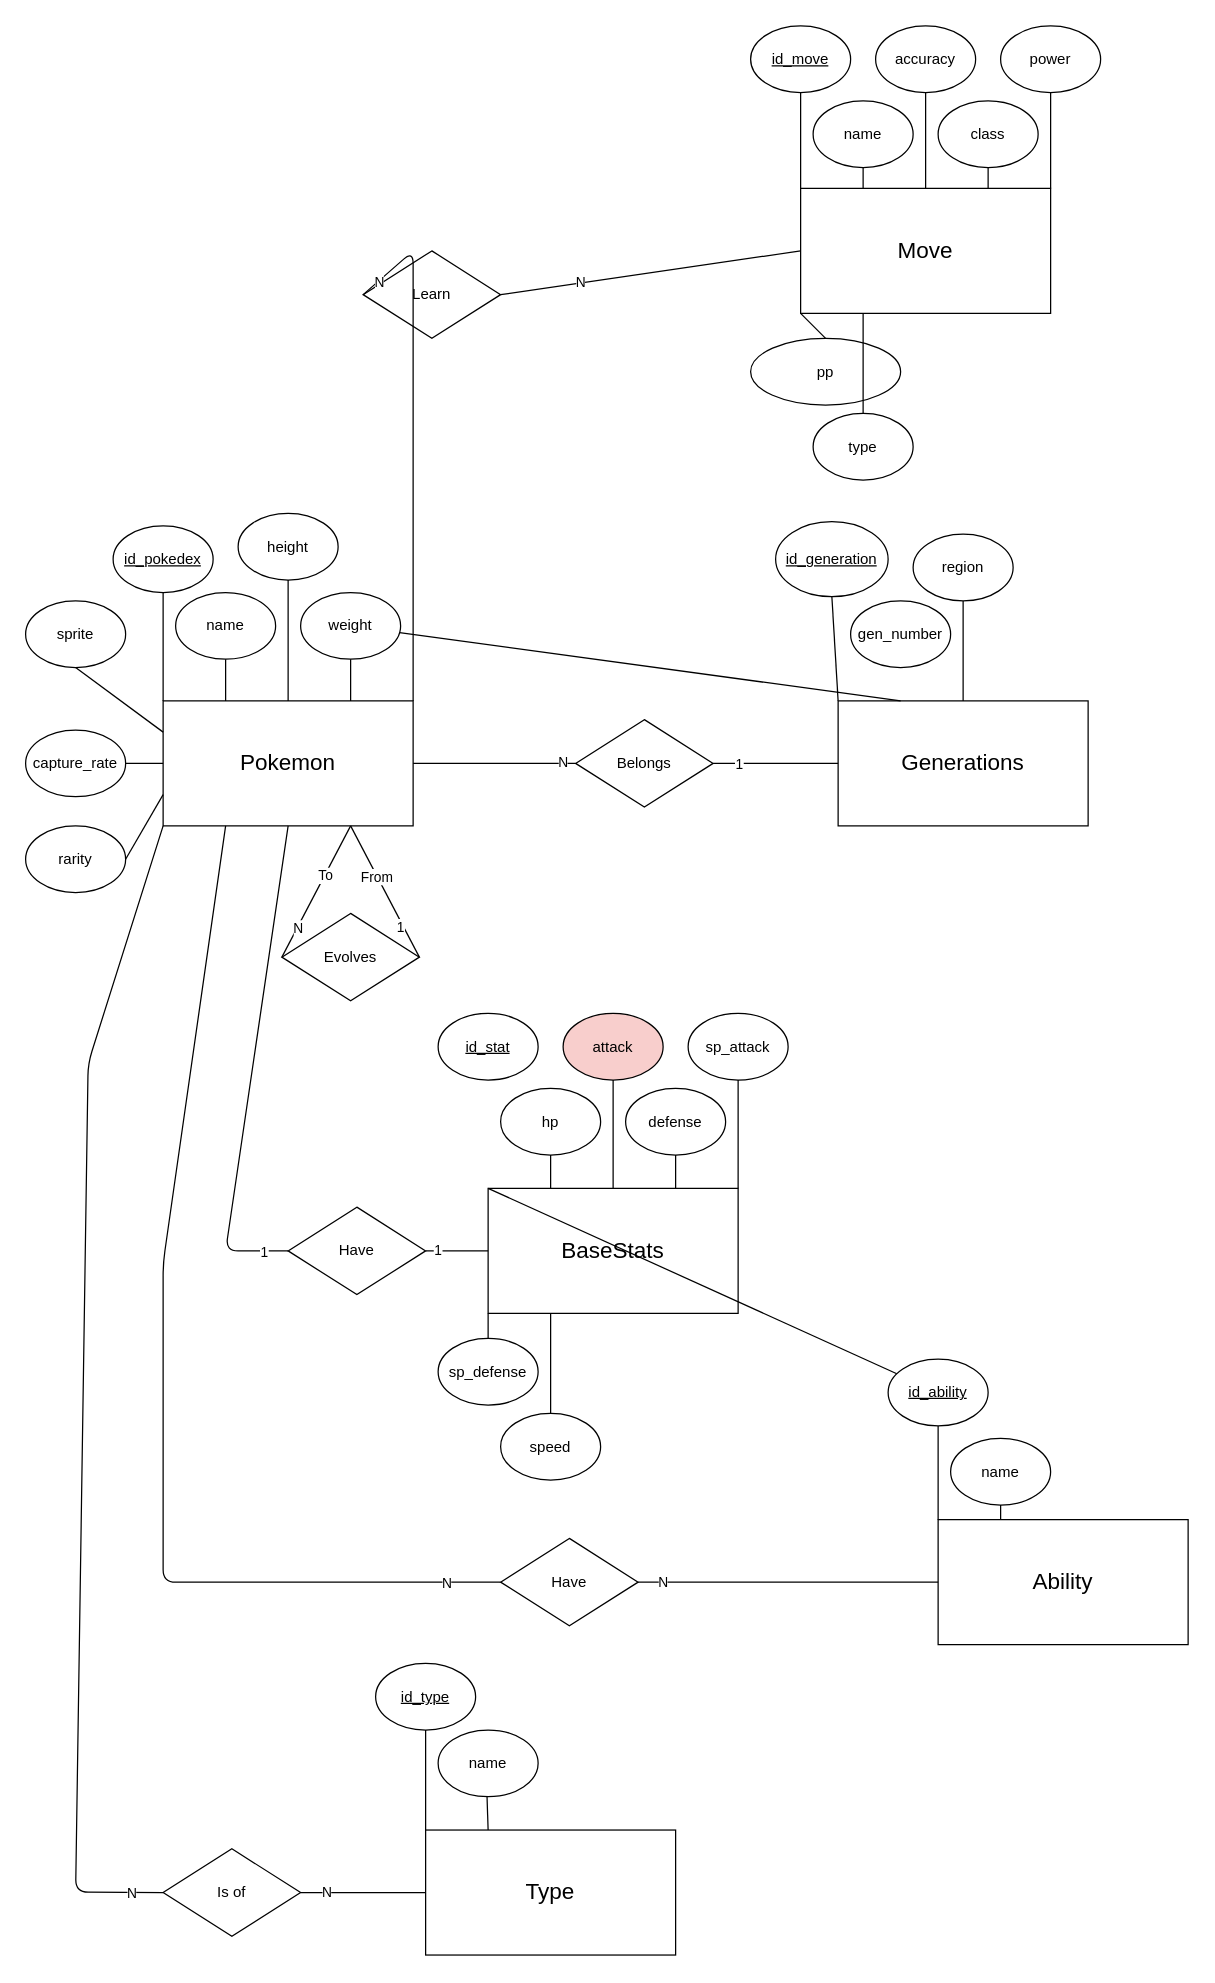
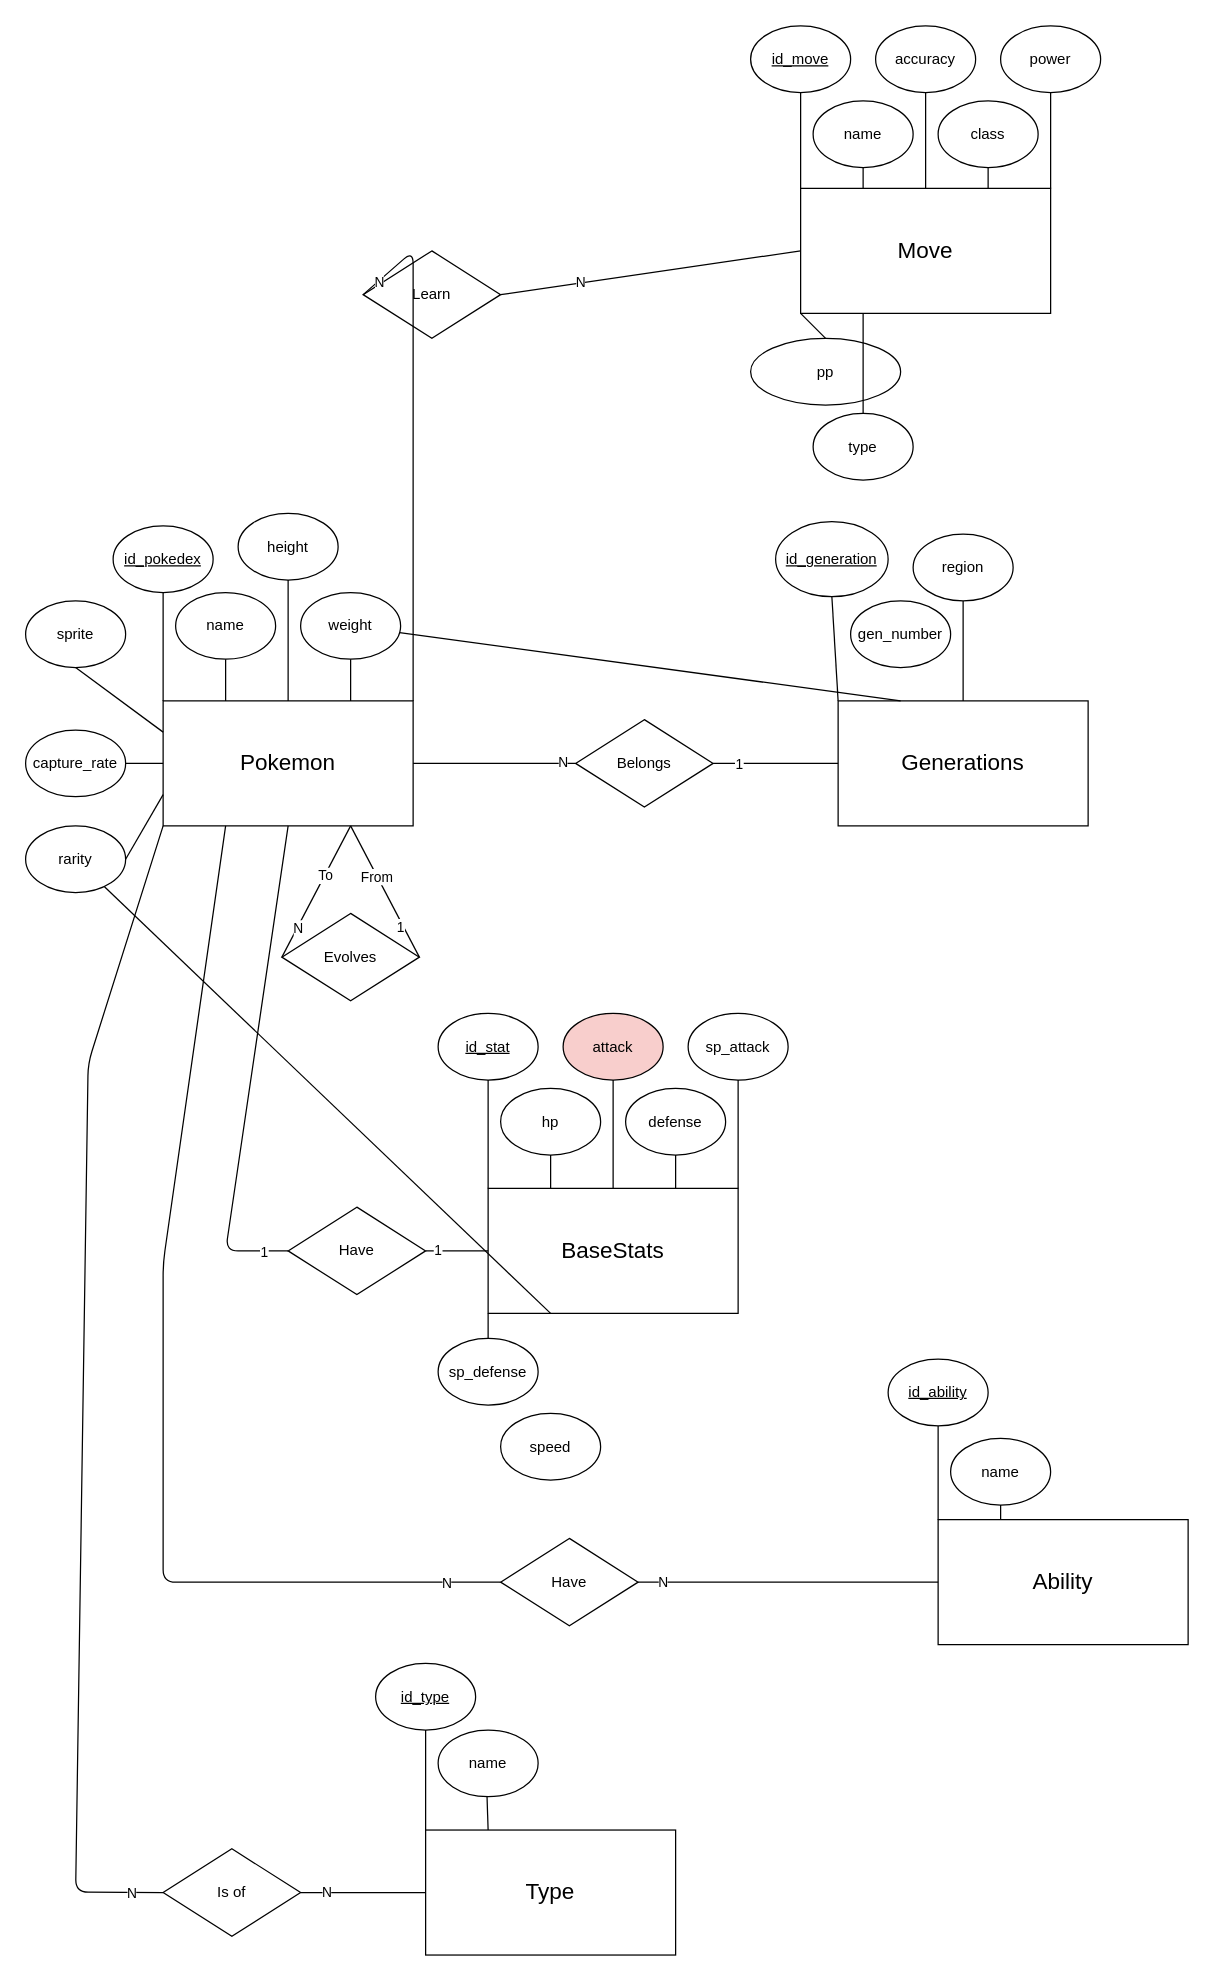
(692, 1281) -> (488, 1134)
(551, 1363) -> (328, 1100)
